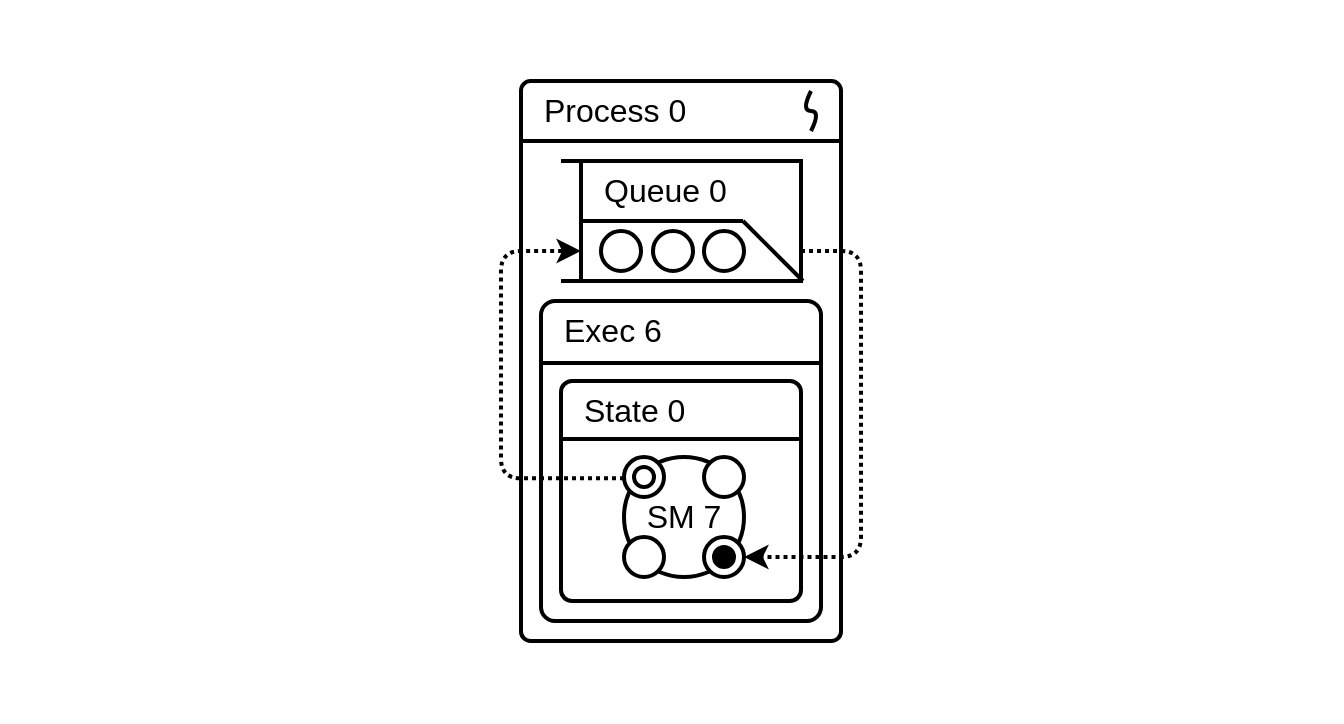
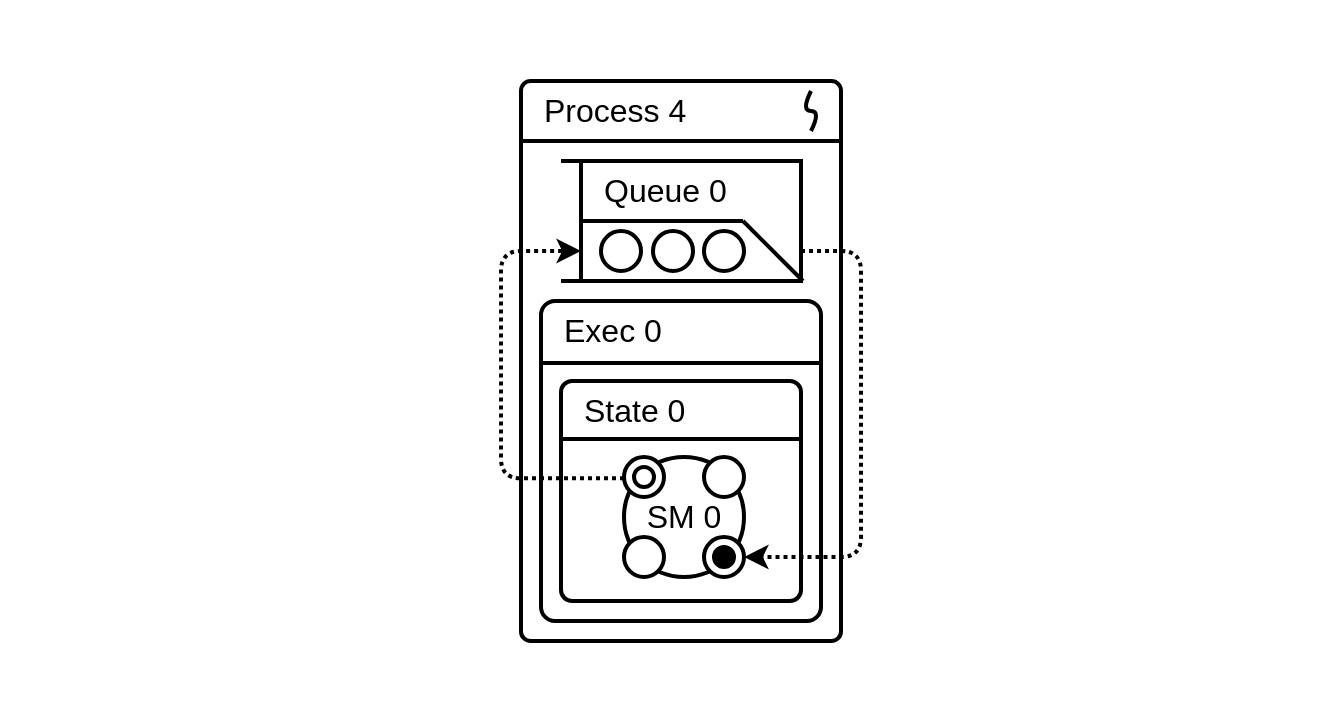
(621, 111) -> (621, 111)
(615, 331) -> (615, 331)
(685, 517) -> (685, 517)
